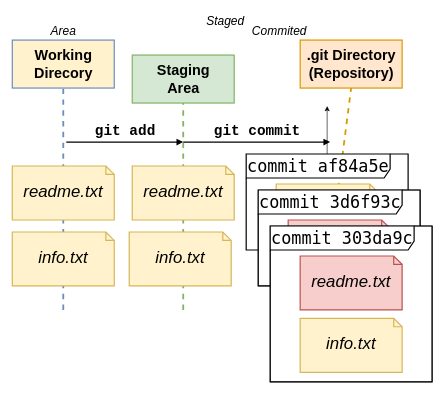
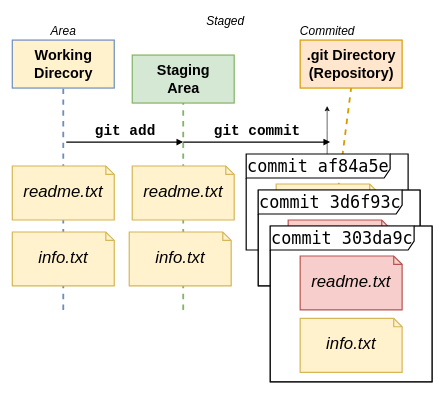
(279, 28) -> (327, 28)
